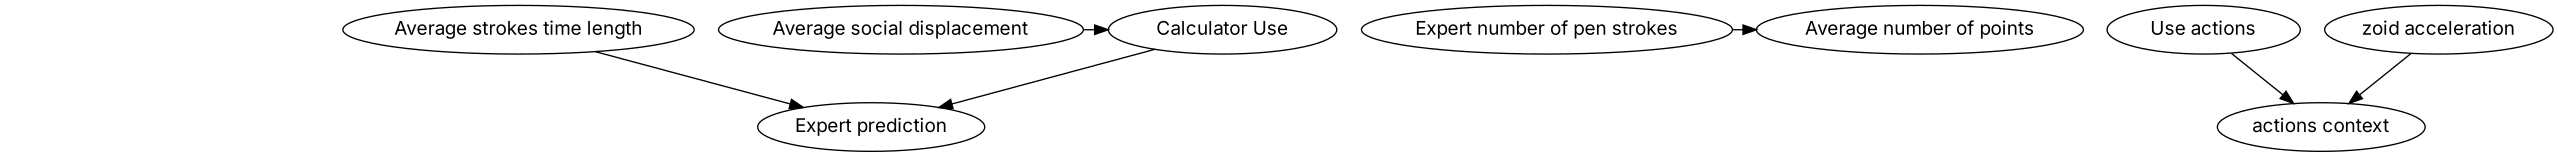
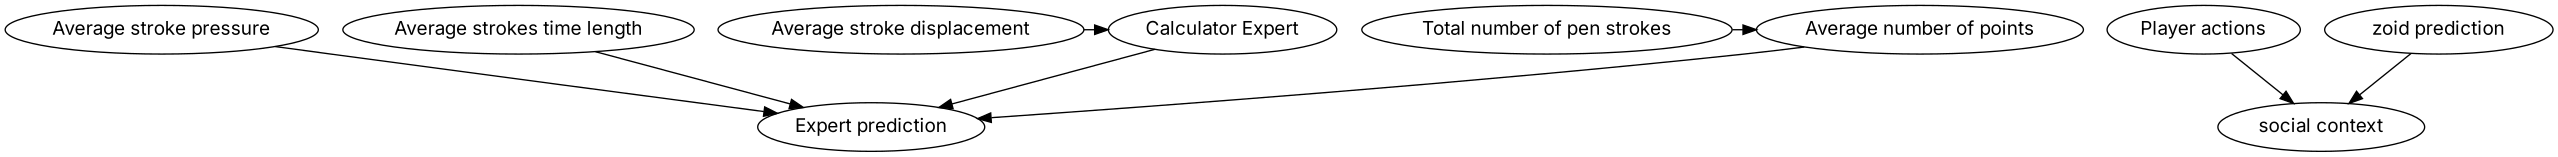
none -> (162, 30)
(901, 30) -> (901, 30)
(1223, 30) -> (1223, 30)
(1547, 30) -> (1547, 30)
(2204, 30) -> (2204, 30)
(2439, 30) -> (2439, 30)
none -> (1398, 87)
(2321, 127) -> (2321, 127)
